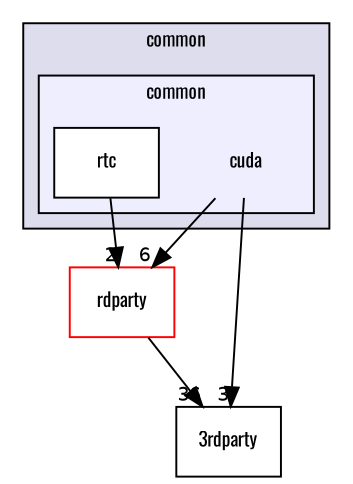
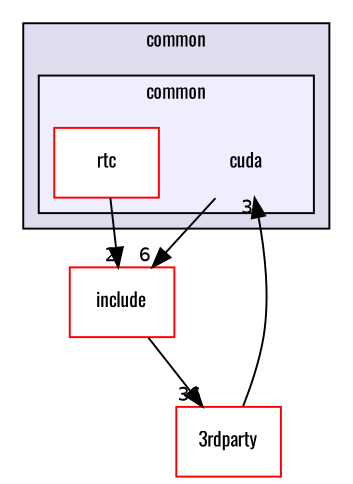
(107, 163) -> (107, 163)
(238, 292) -> (266, 313)
(122, 302) -> (122, 302)
(229, 442) -> (229, 442)
